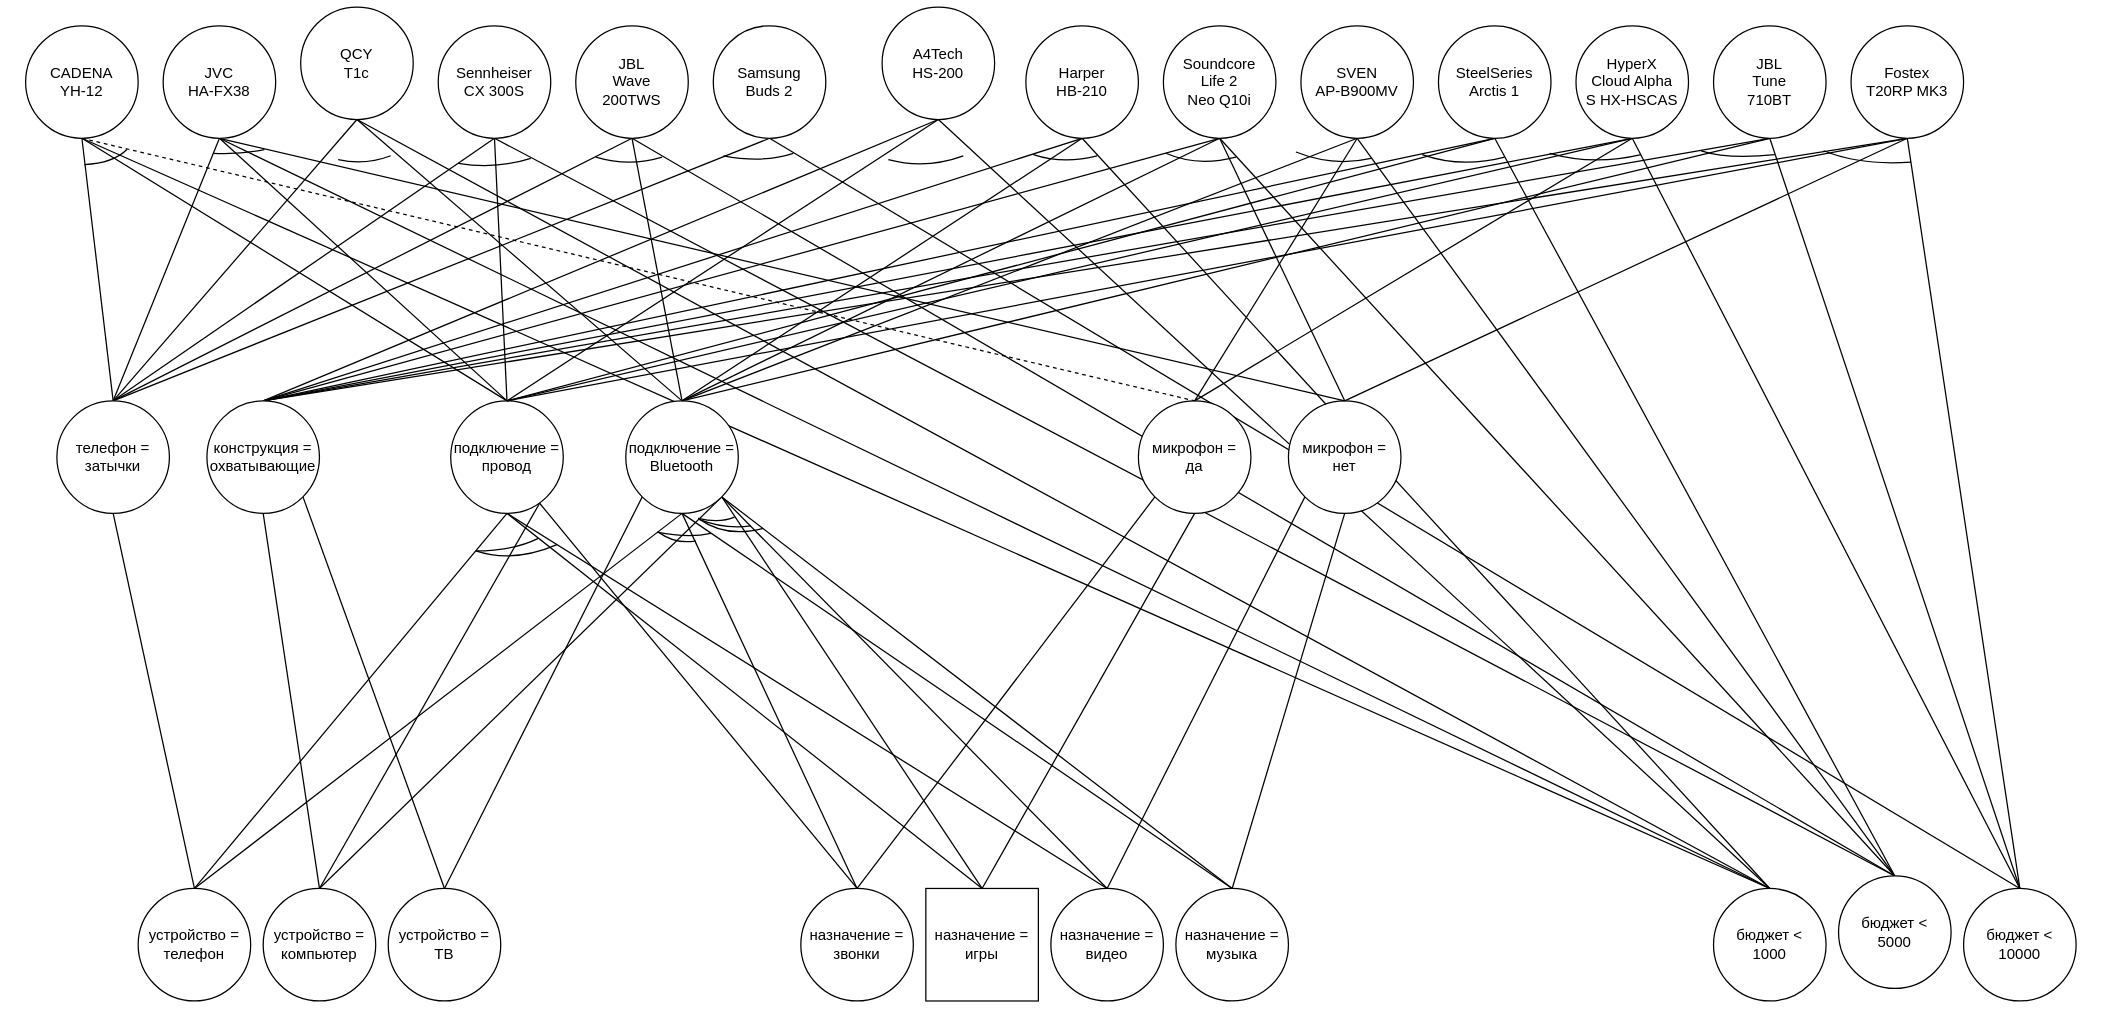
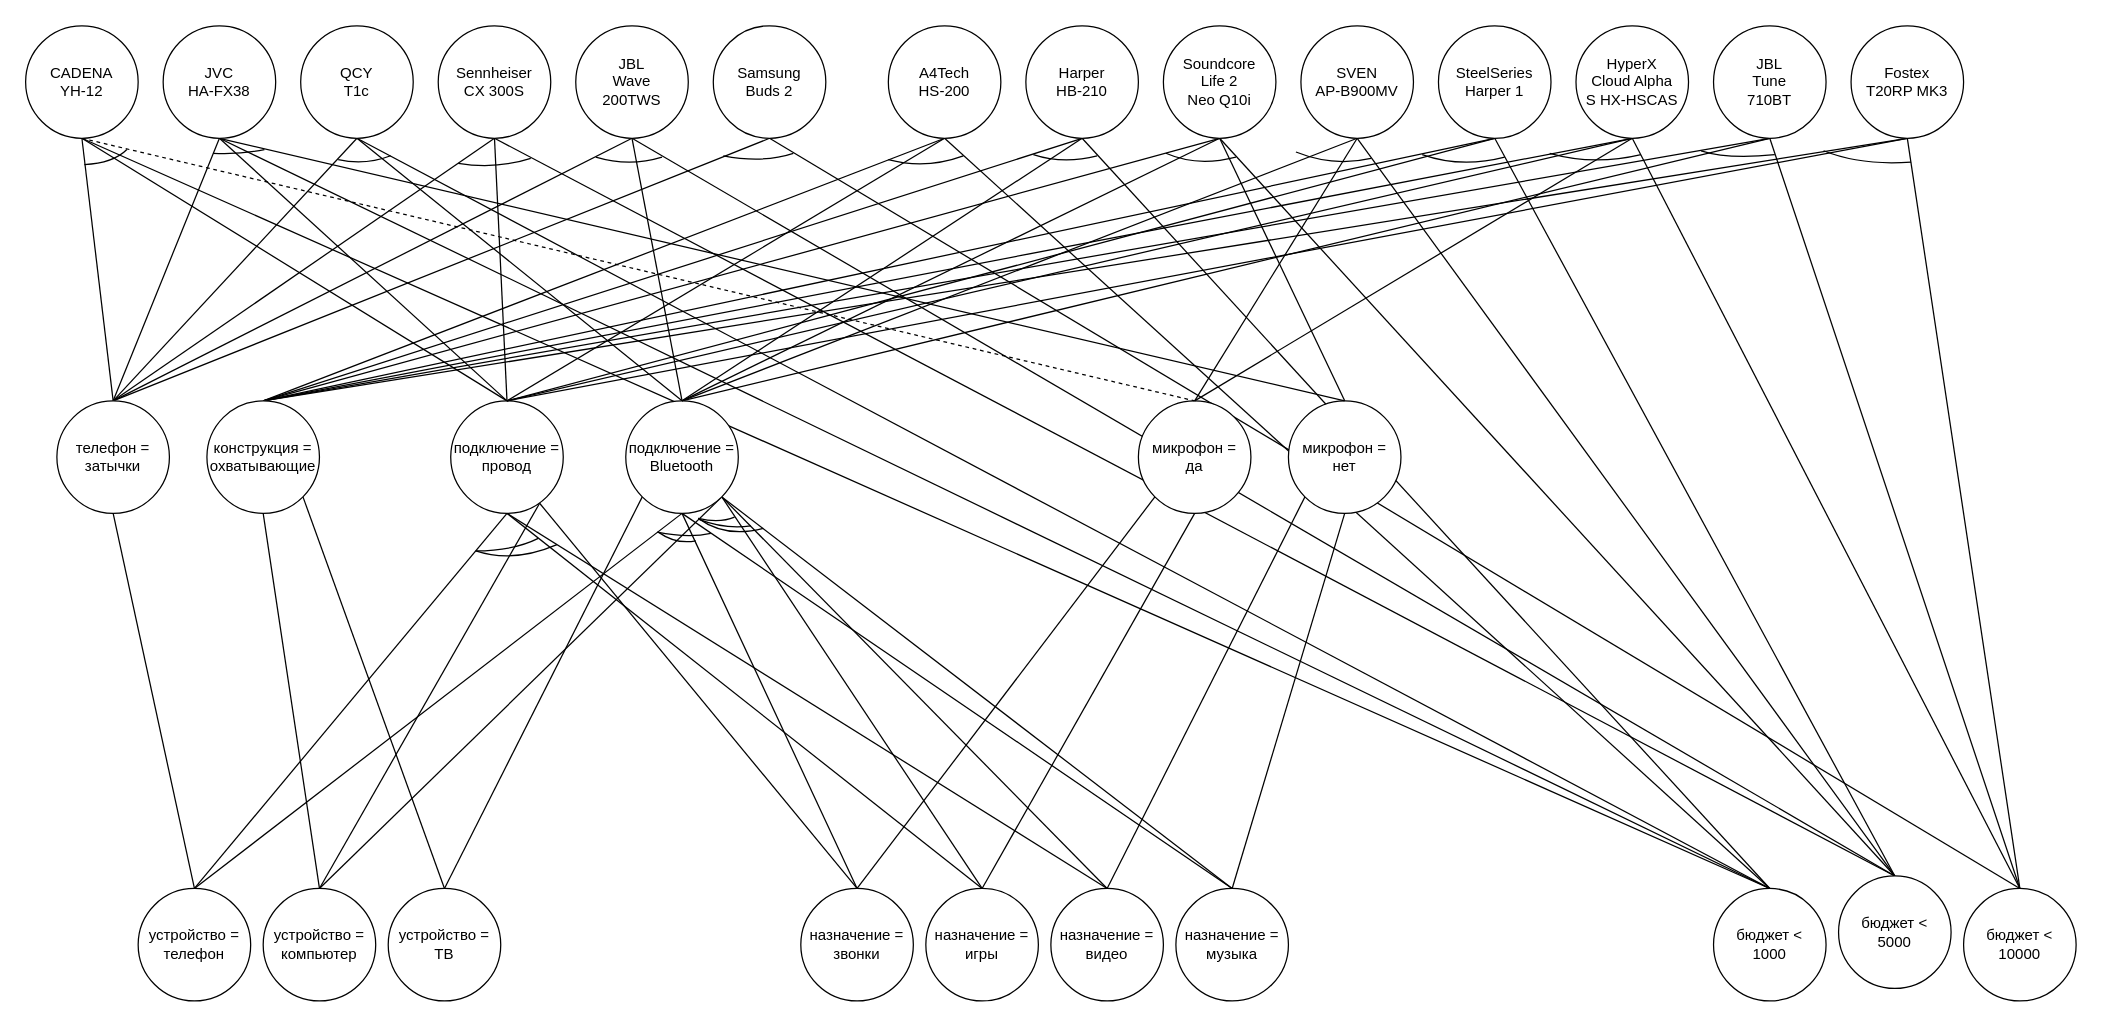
(357, 63) -> (357, 82)
(938, 63) -> (944, 82)
(1494, 82) -> (1494, 82)
(1625, 270) -> none
(982, 944) -> (982, 944)
